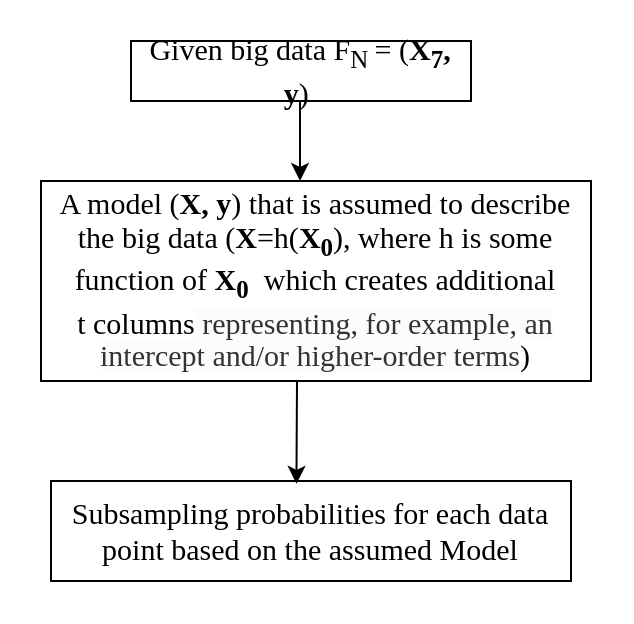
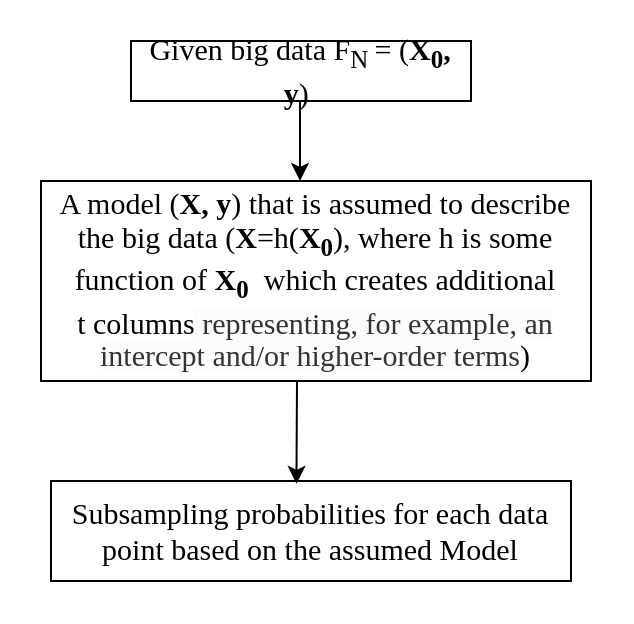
(301, 71) -> (301, 71)
